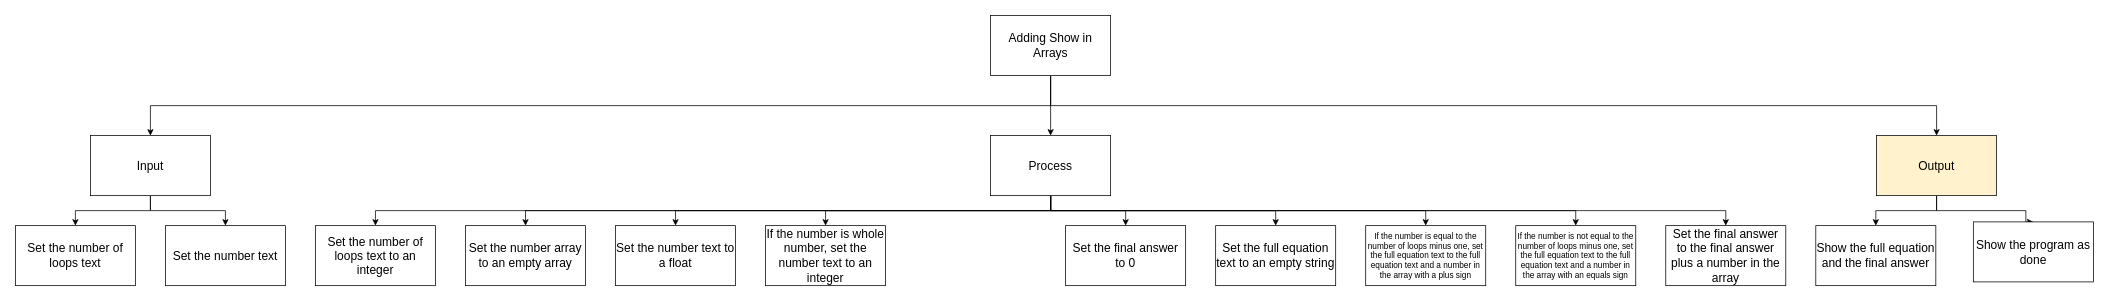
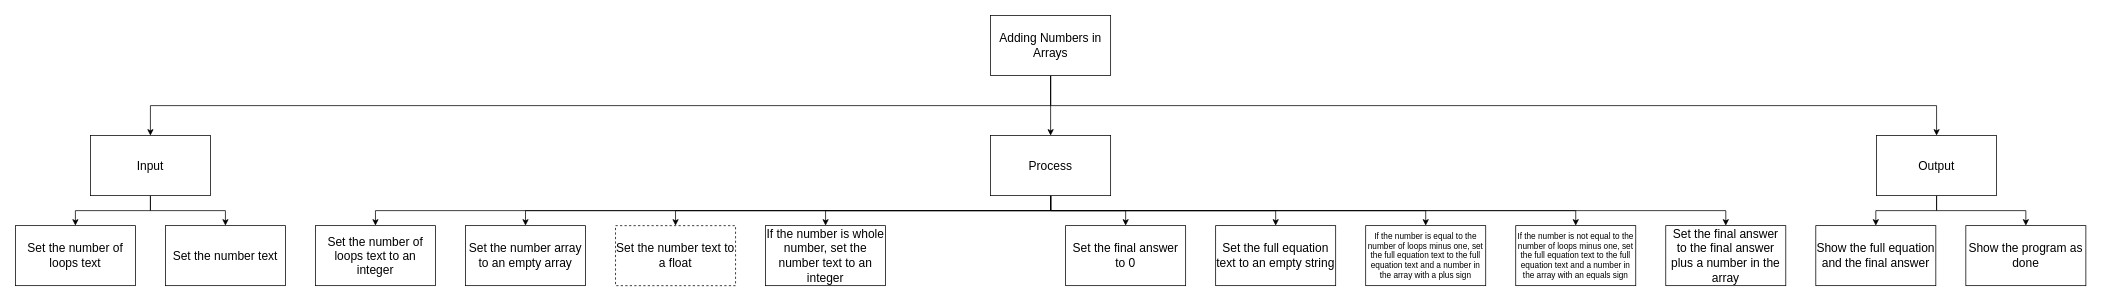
(1050, 45) -> (1050, 45)
(1936, 165) -> (1936, 165)
(2033, 252) -> (2025, 255)
(675, 255) -> (675, 255)
